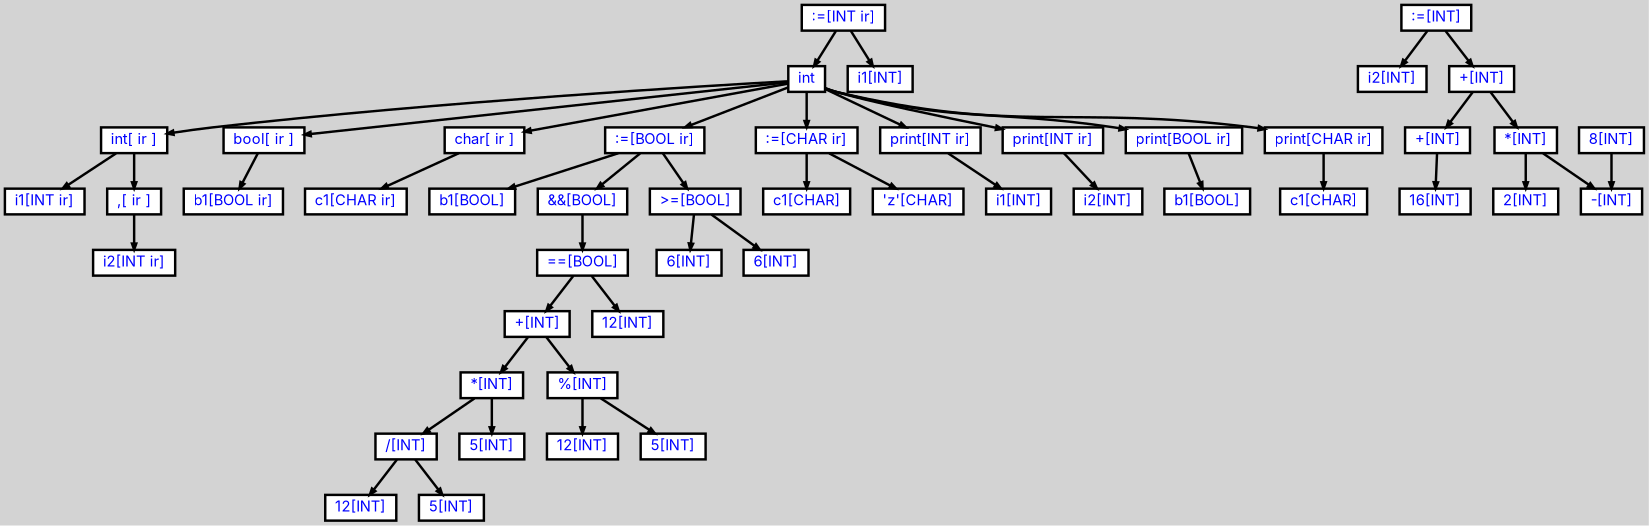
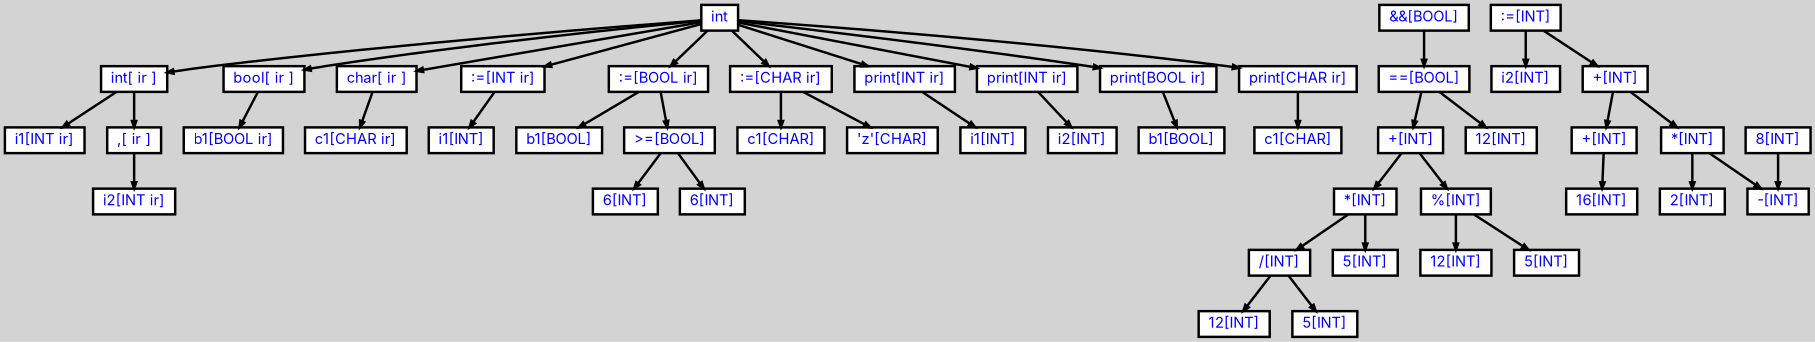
(827, 46) -> (626, 44)
(621, 169) -> none
